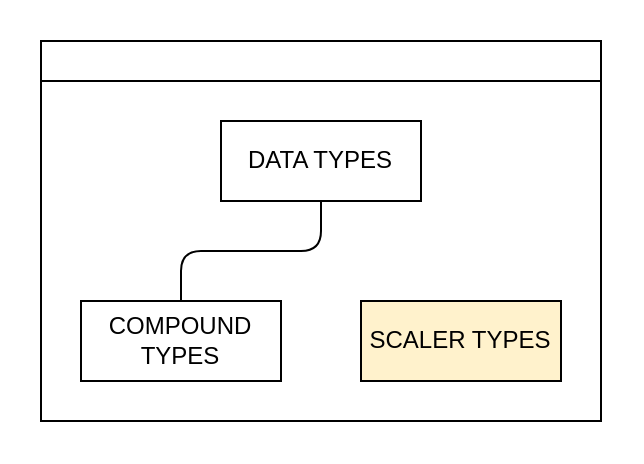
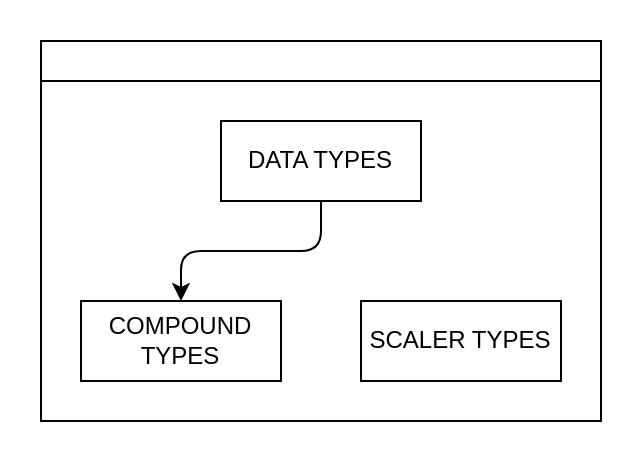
(181, 291) -> (181, 286)
(461, 341) -> (461, 341)
